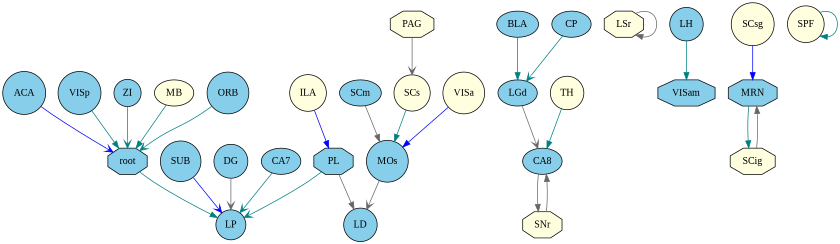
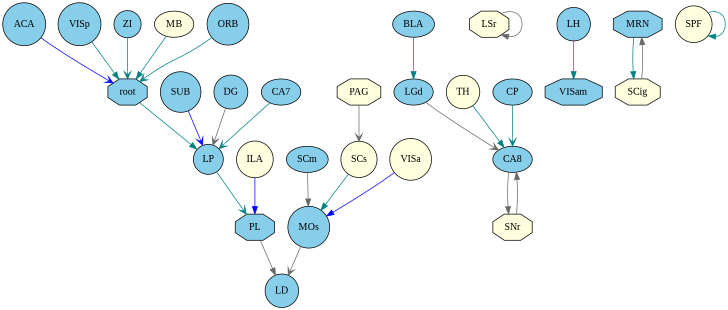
(753, 24) -> none
(547, 56) -> (513, 122)
(287, 195) -> (229, 190)
